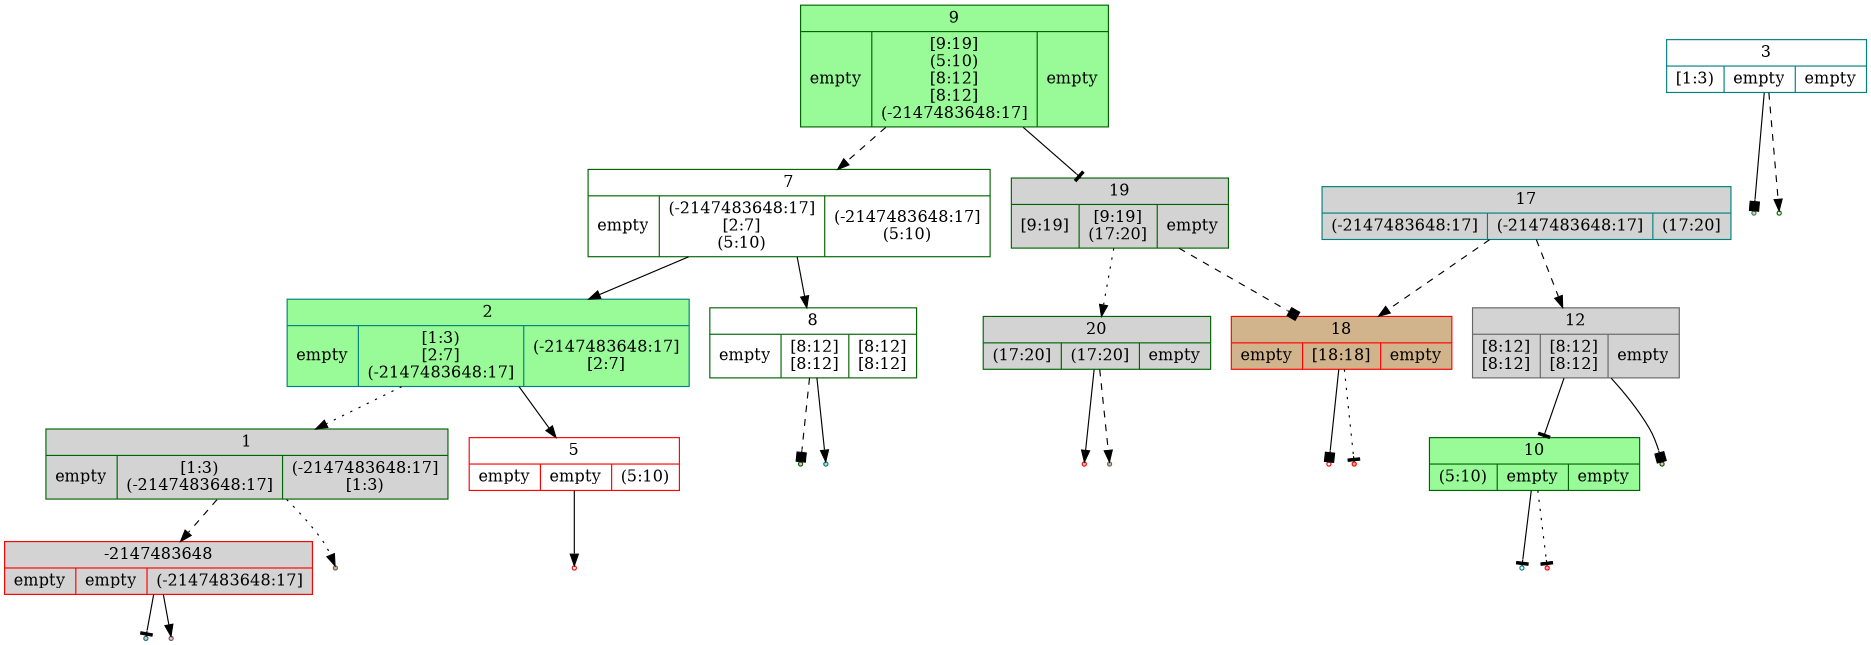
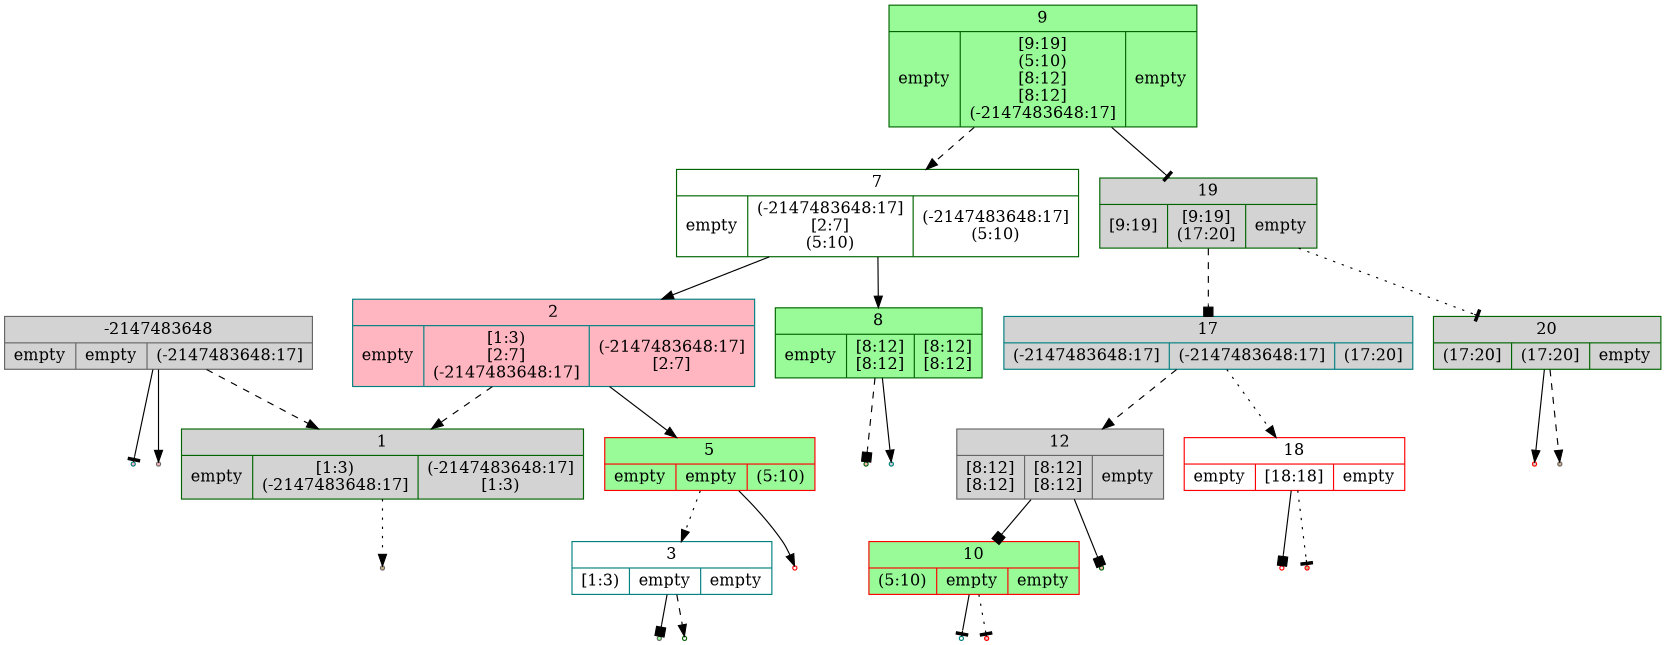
(1439, 275) -> (1248, 399)
(1109, 277) -> (1386, 281)
(1233, 279) -> (1208, 277)
(488, 343) -> (554, 343)
(813, 343) -> (879, 343)
(1342, 343) -> (1294, 464)
(364, 405) -> (467, 404)
(1555, 405) -> (1017, 516)
(574, 464) -> (710, 464)
(1535, 464) -> (974, 568)
none -> (693, 511)
(203, 516) -> (257, 396)
(159, 568) -> (159, 343)
